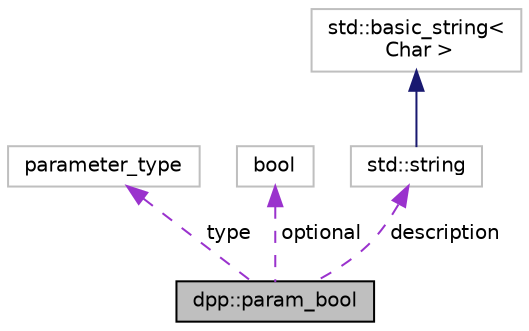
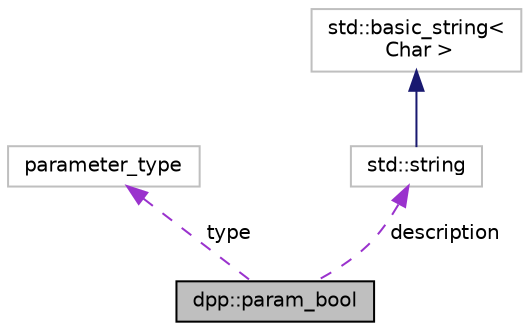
(275, 166) -> none
